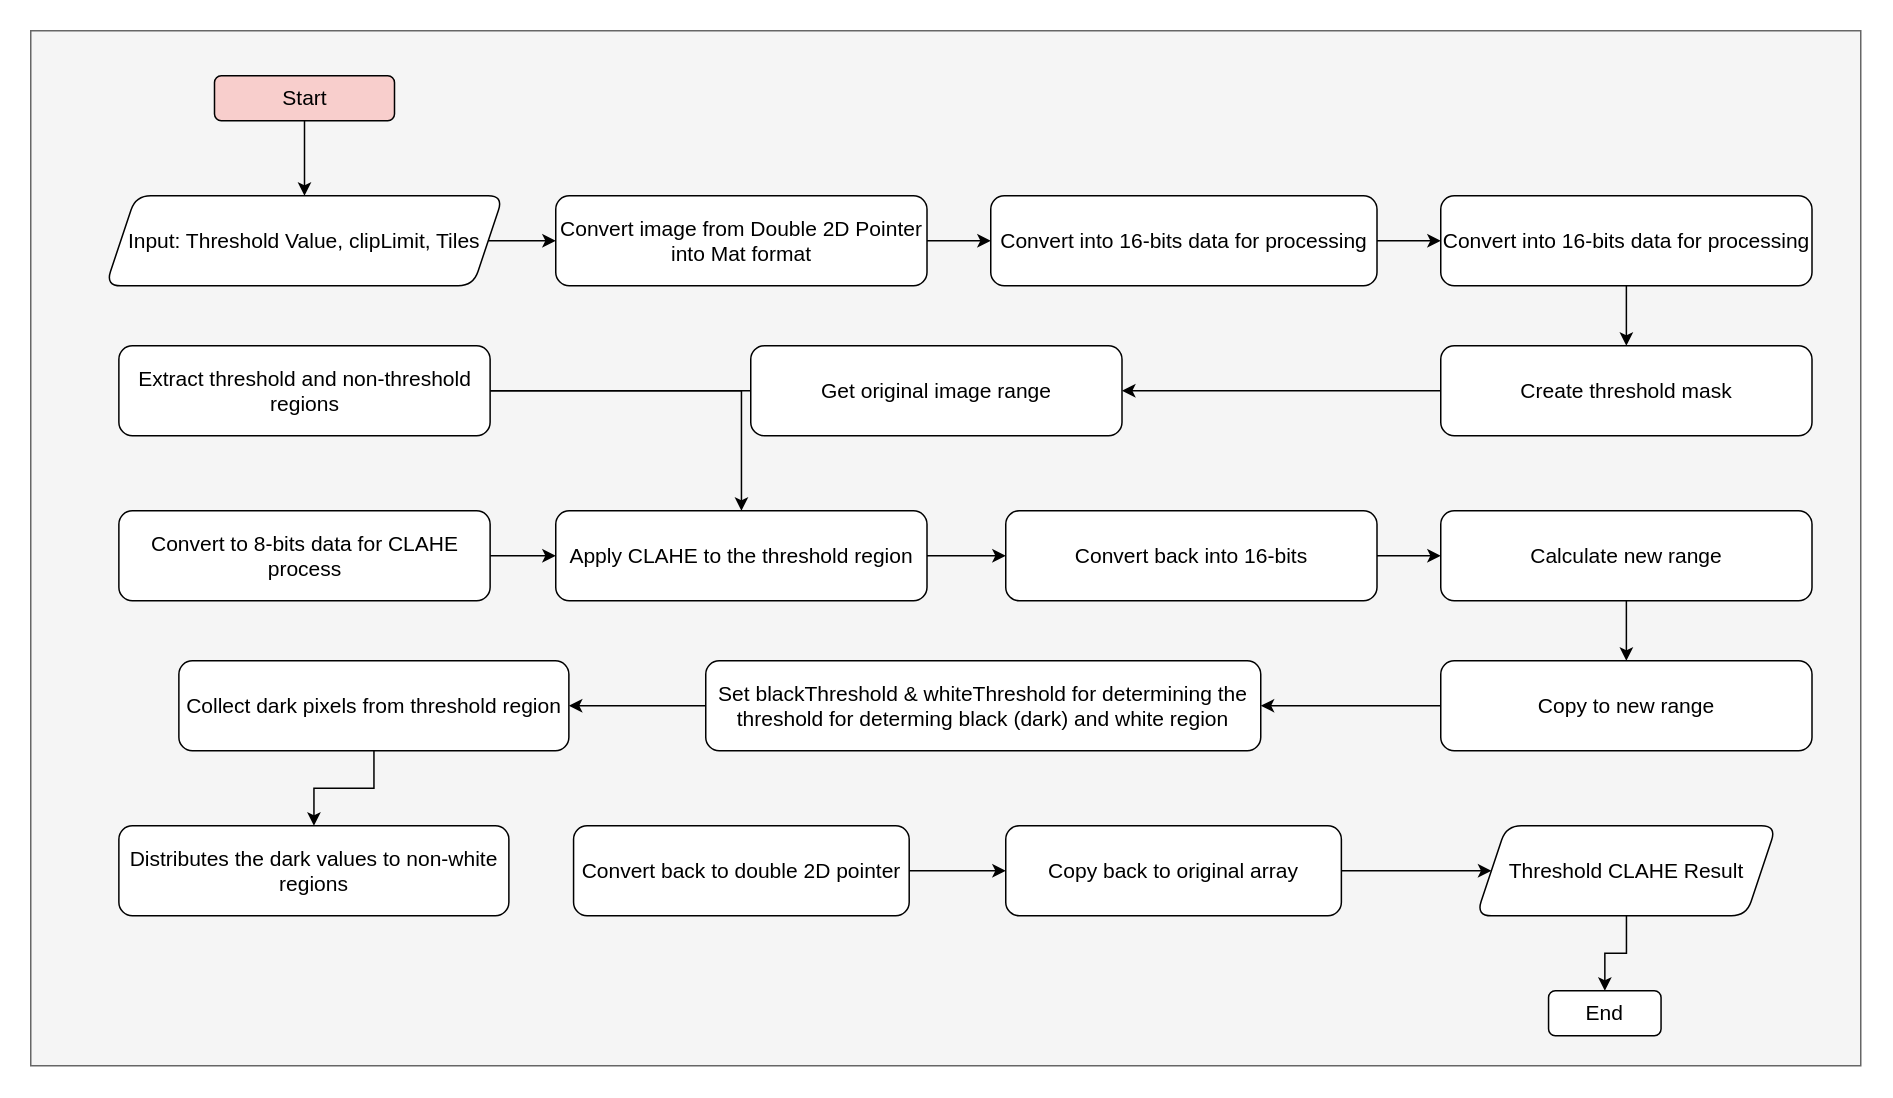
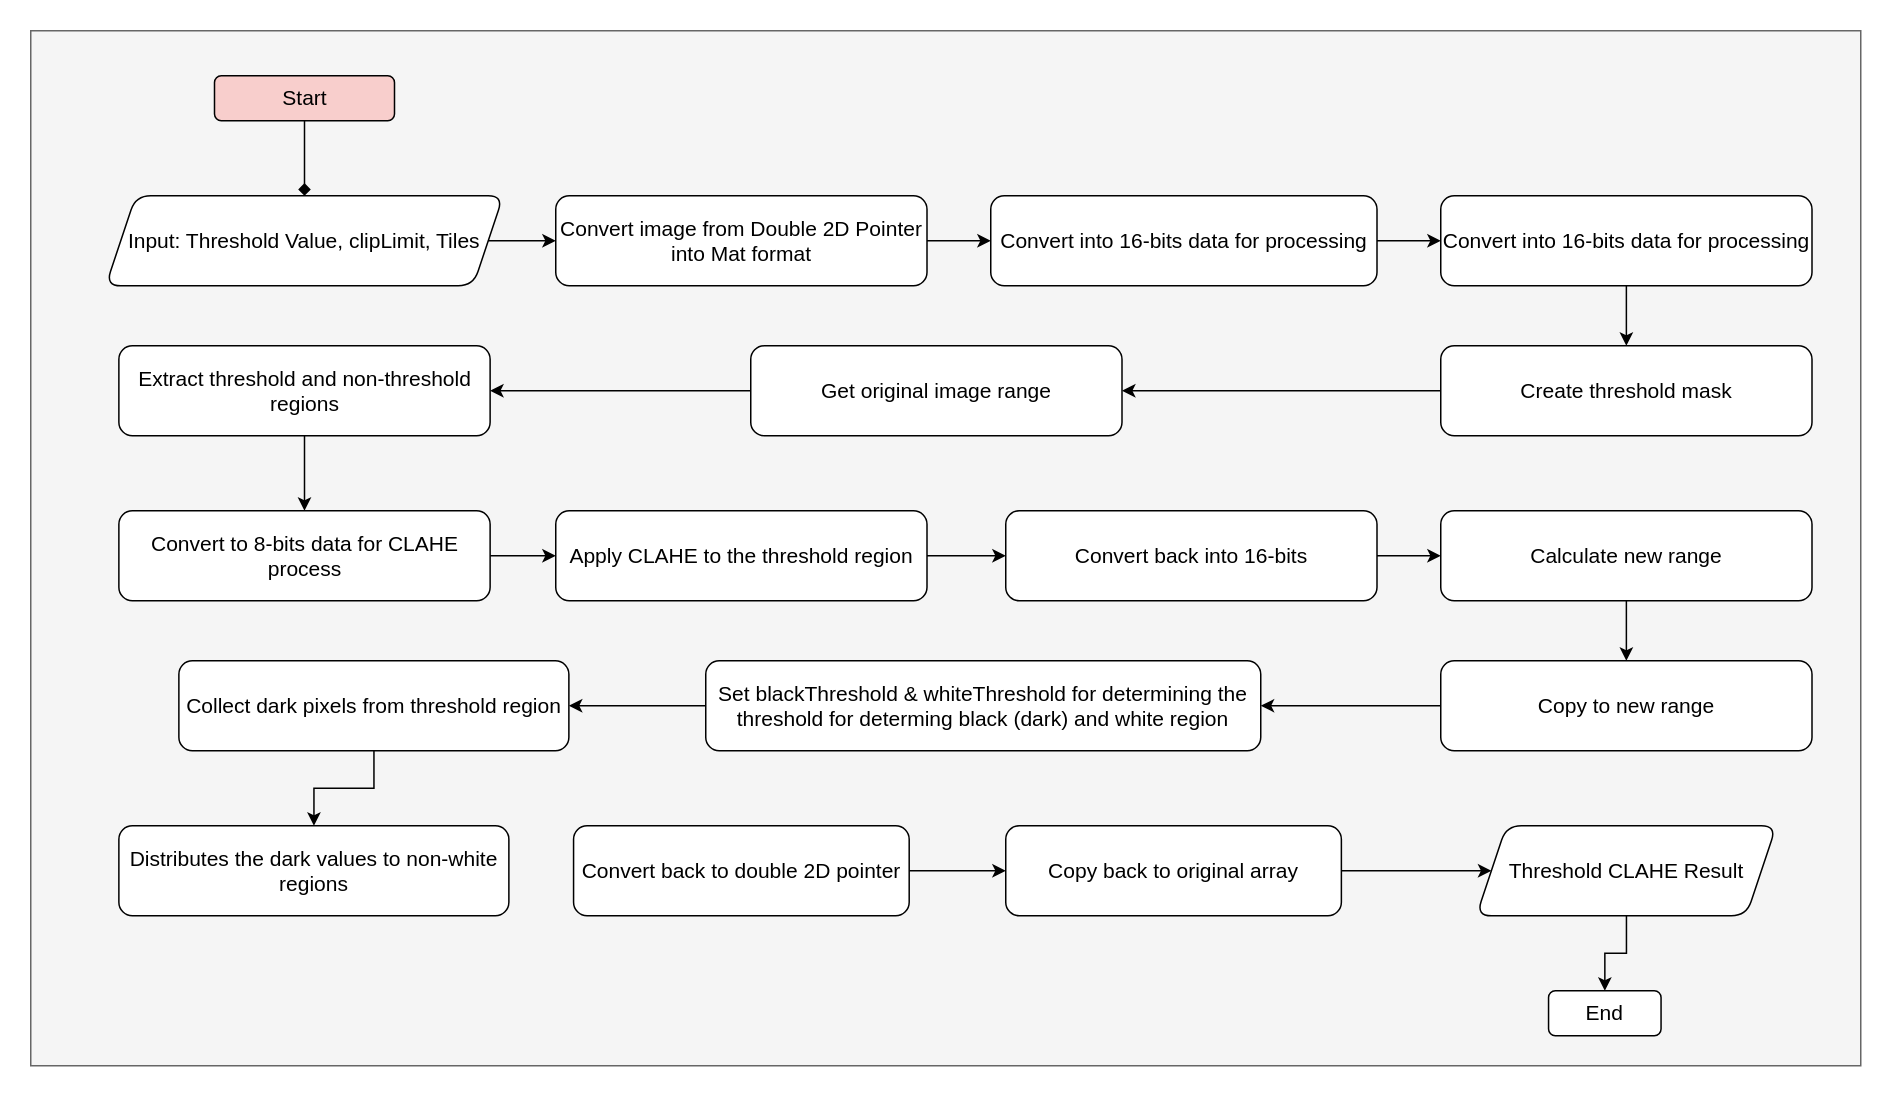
(305, 184) -> (305, 183)
(744, 391) -> (744, 391)
(741, 446) -> (305, 468)
